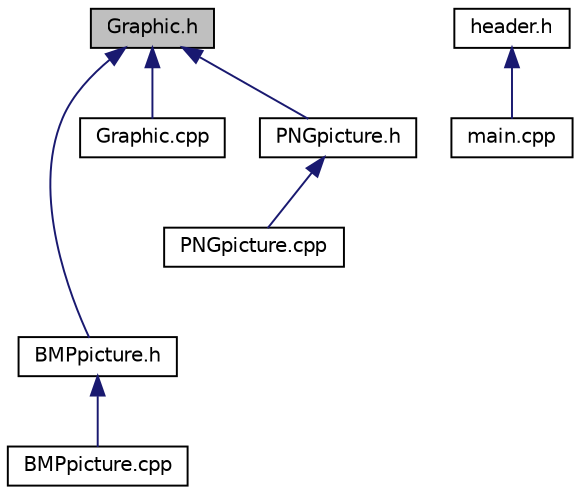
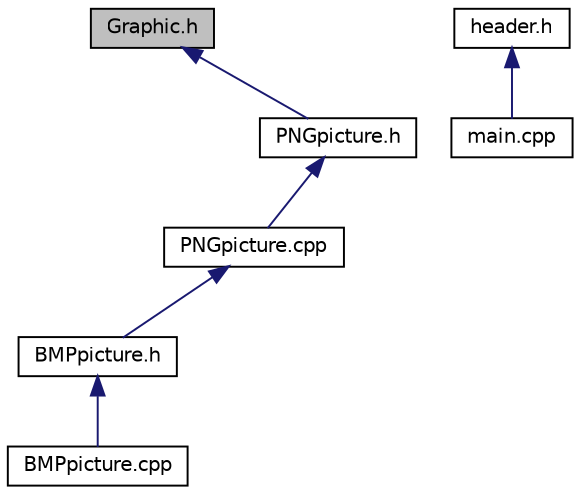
(152, 138) -> none
(51, 192) -> (168, 308)
